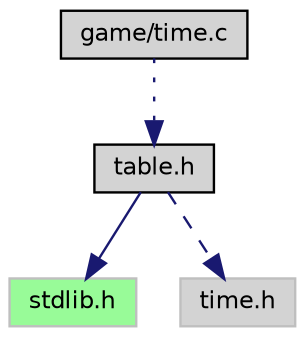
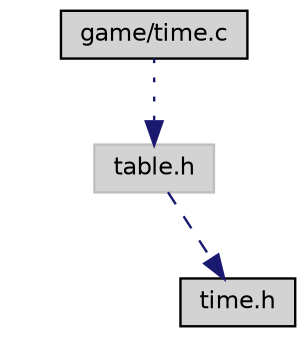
(154, 169) -> (154, 169)
(73, 302) -> none
(238, 302) -> (238, 302)
